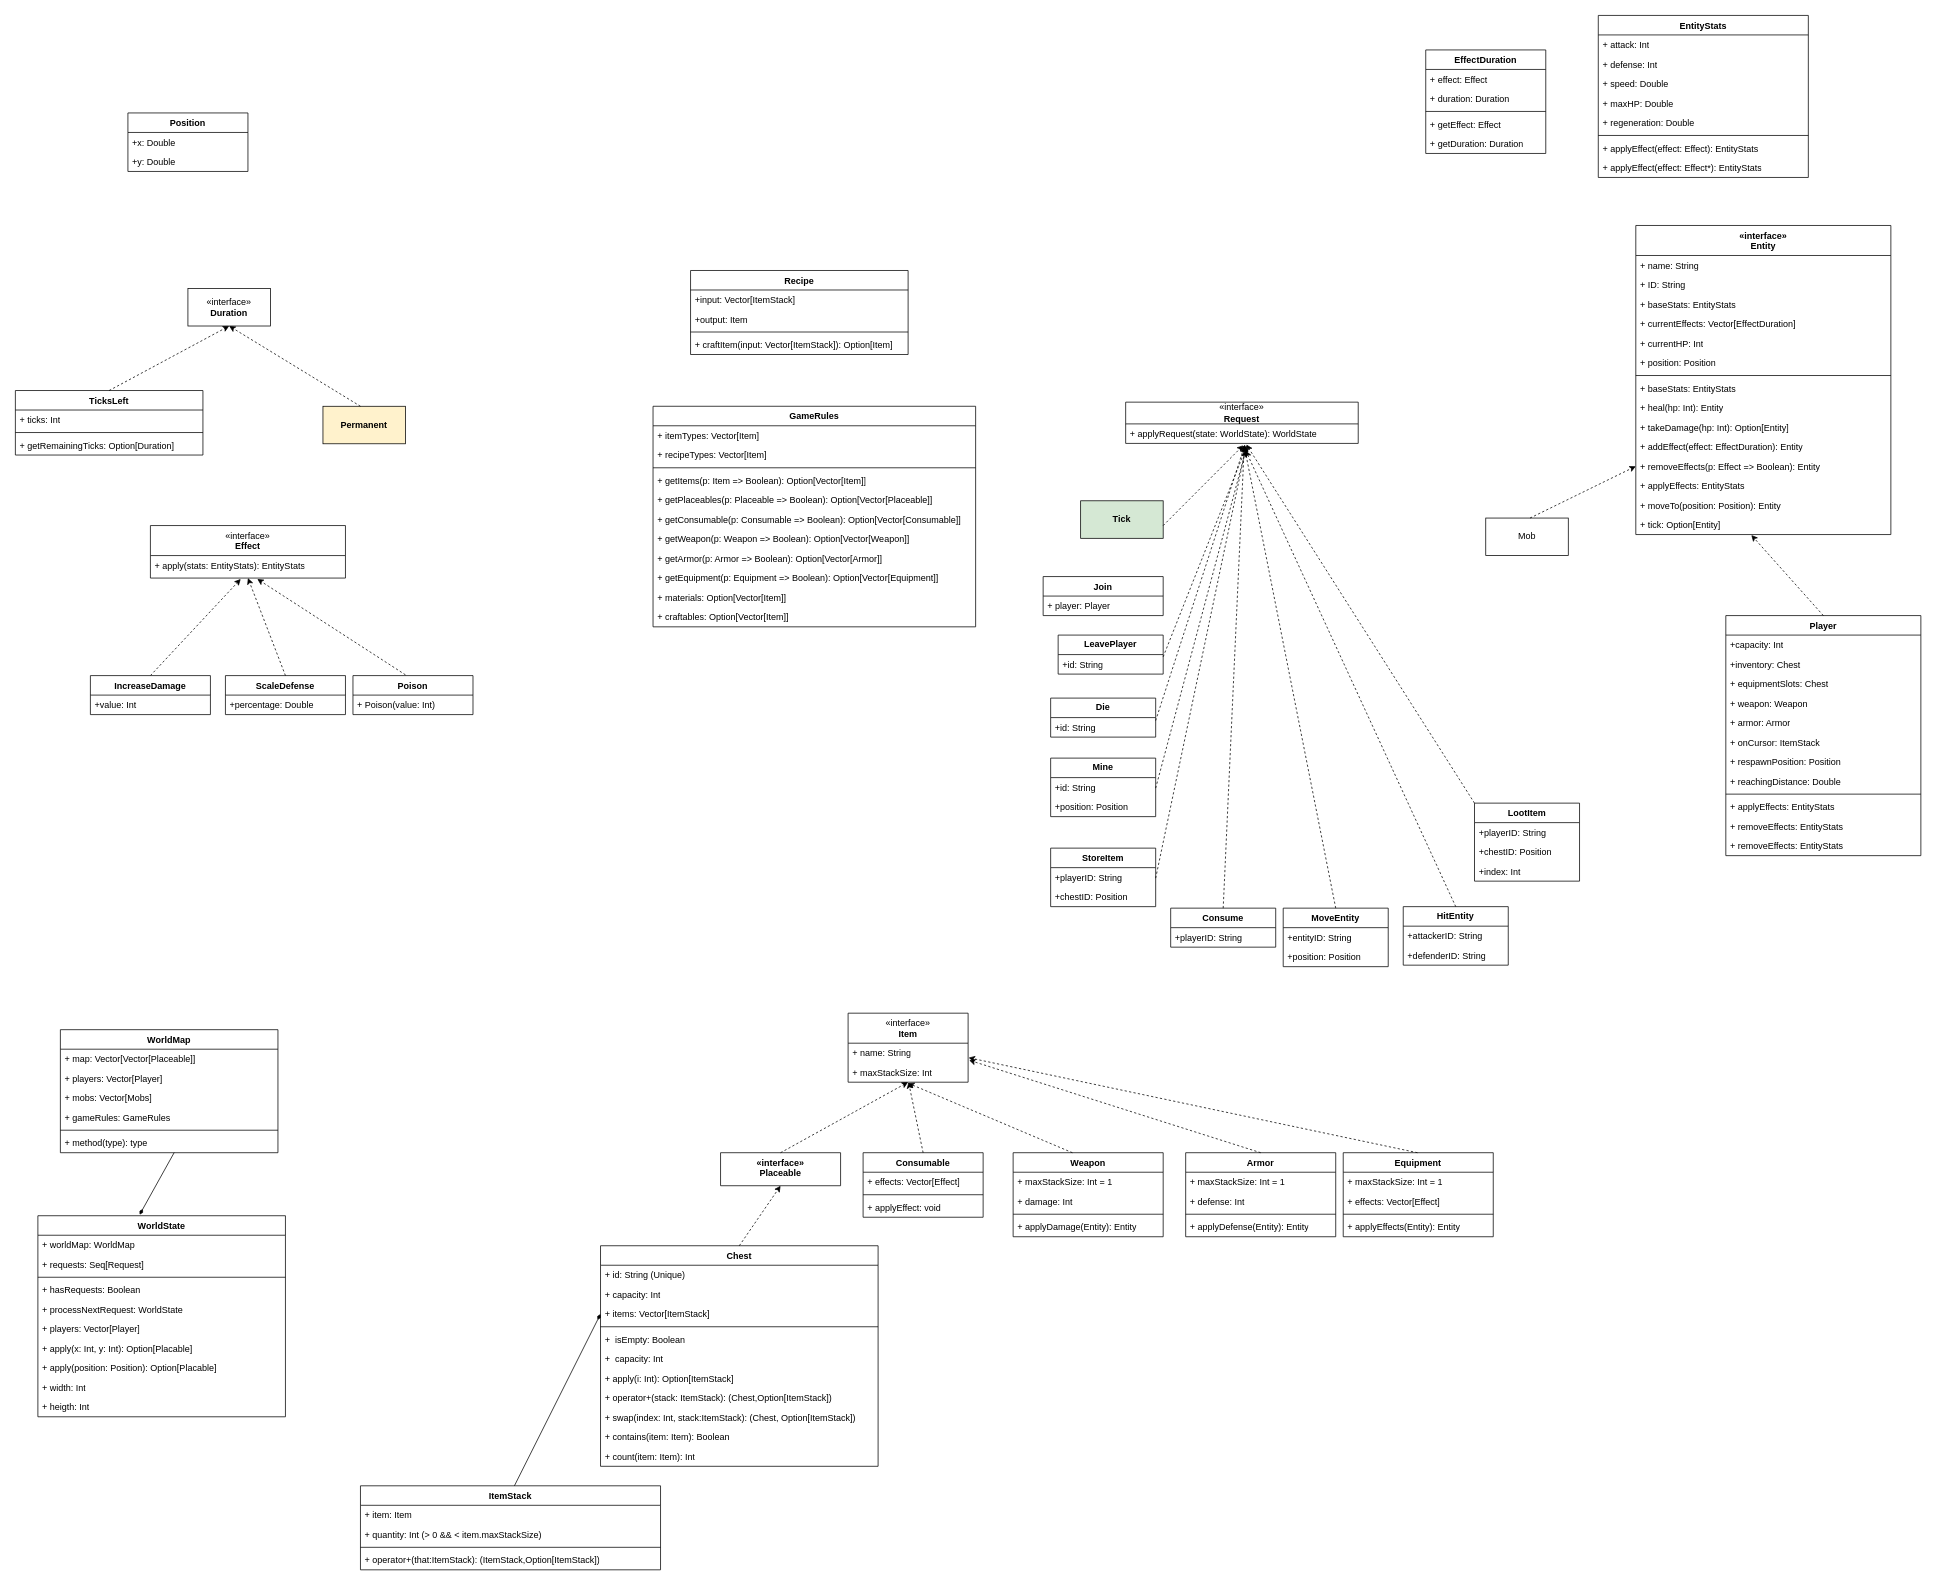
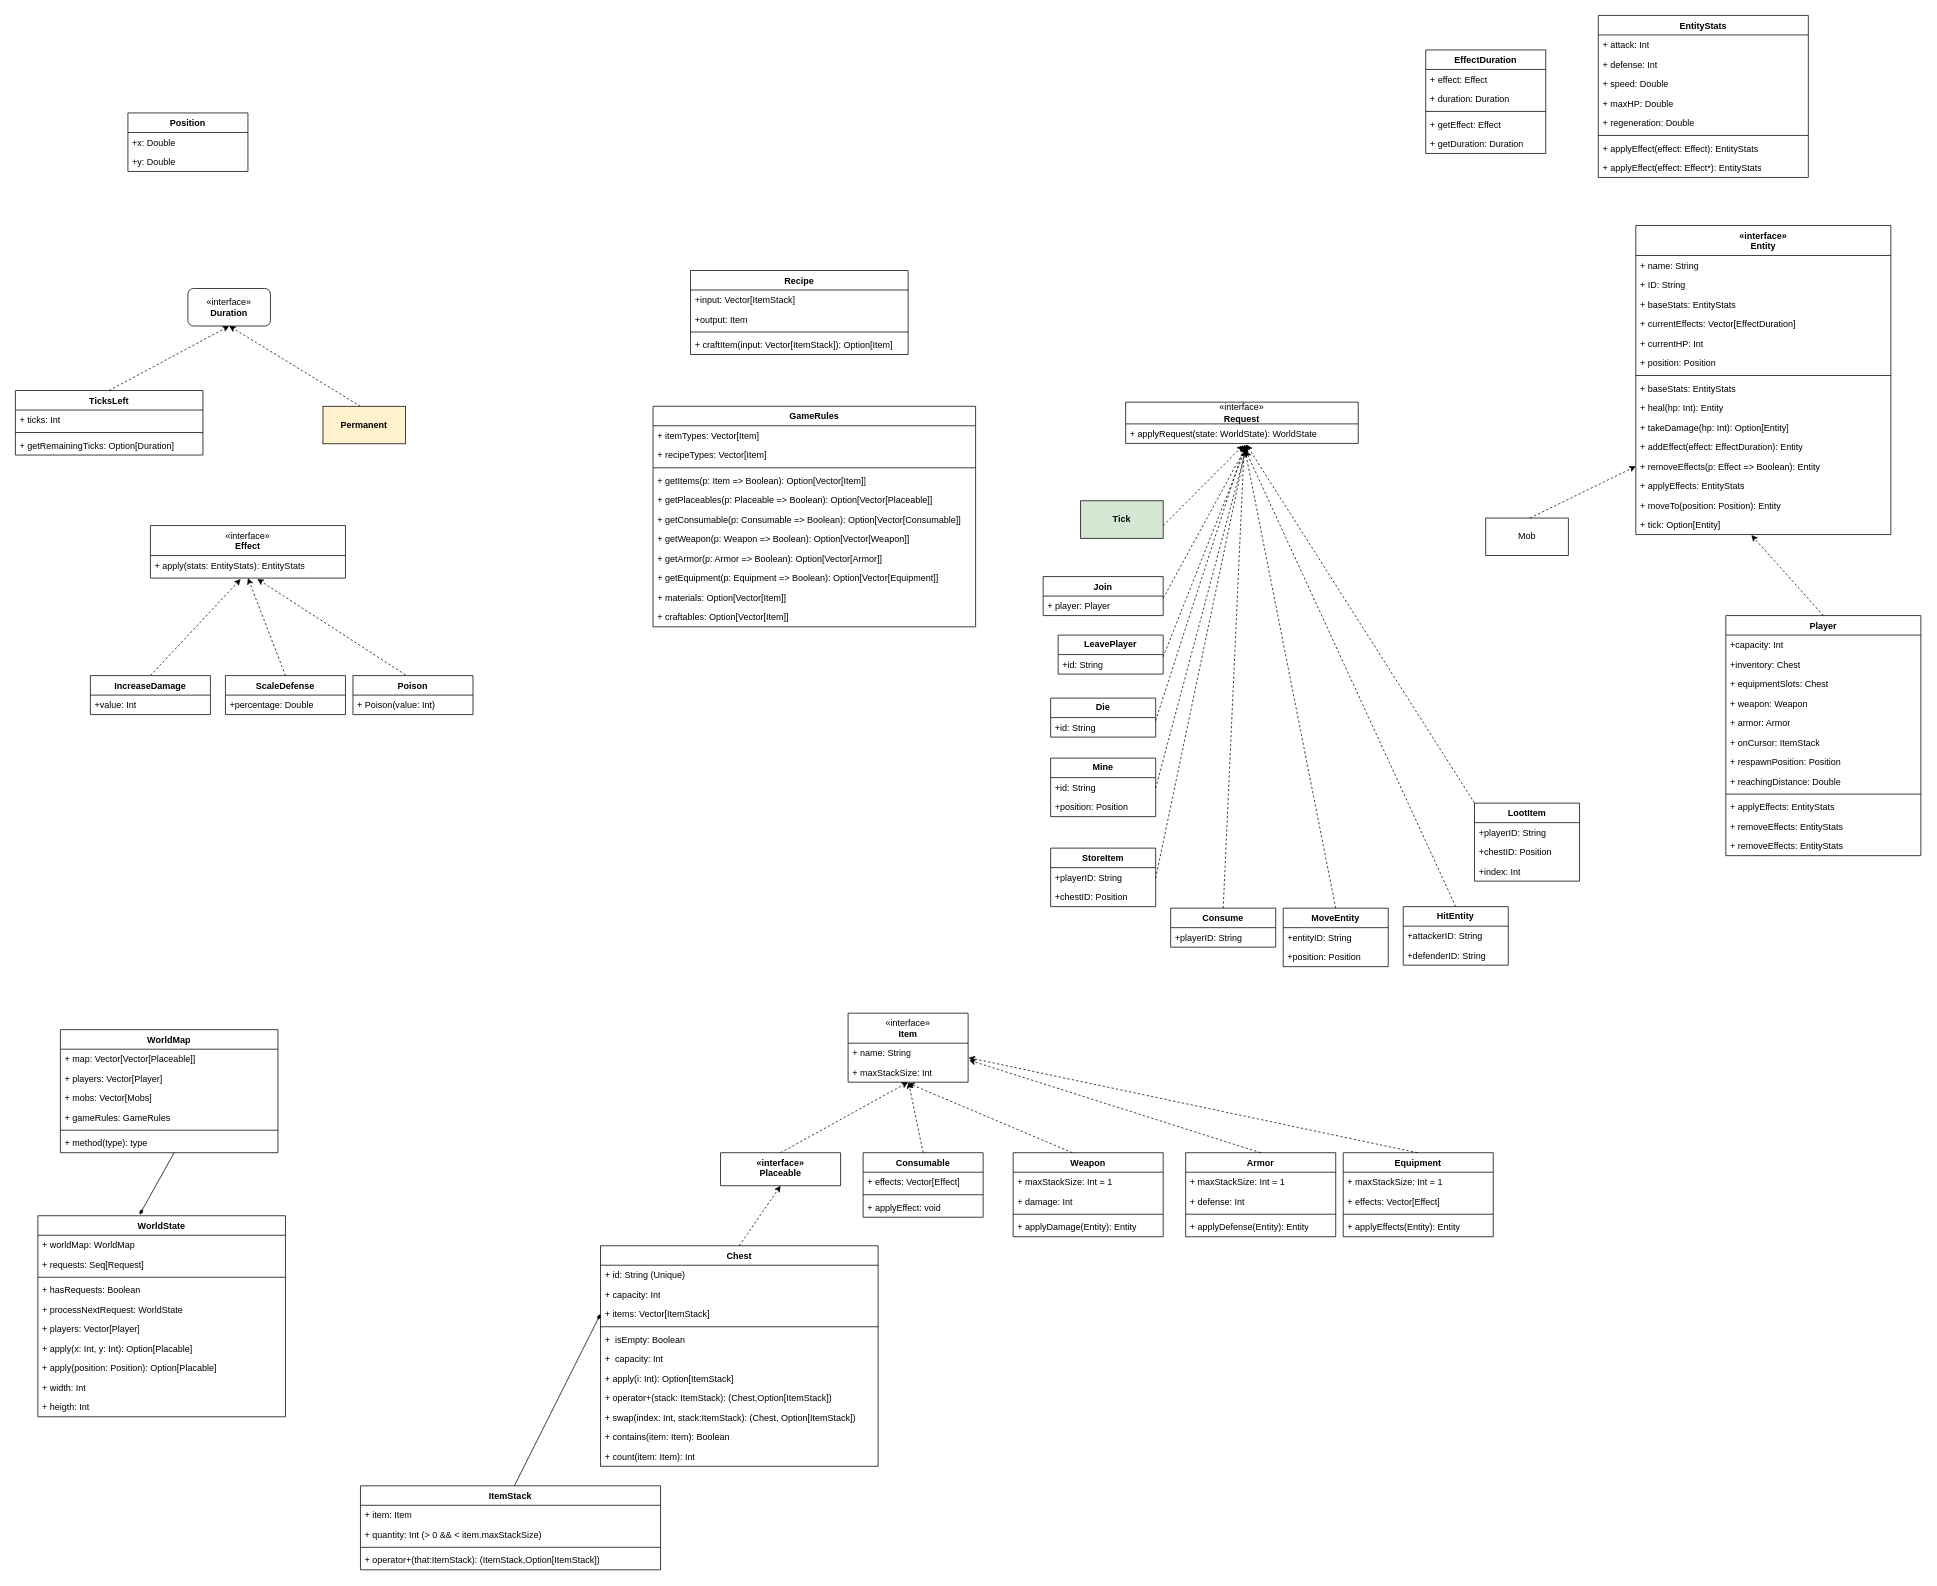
(229, 307) -> (229, 307)
none -> (1200, 530)
